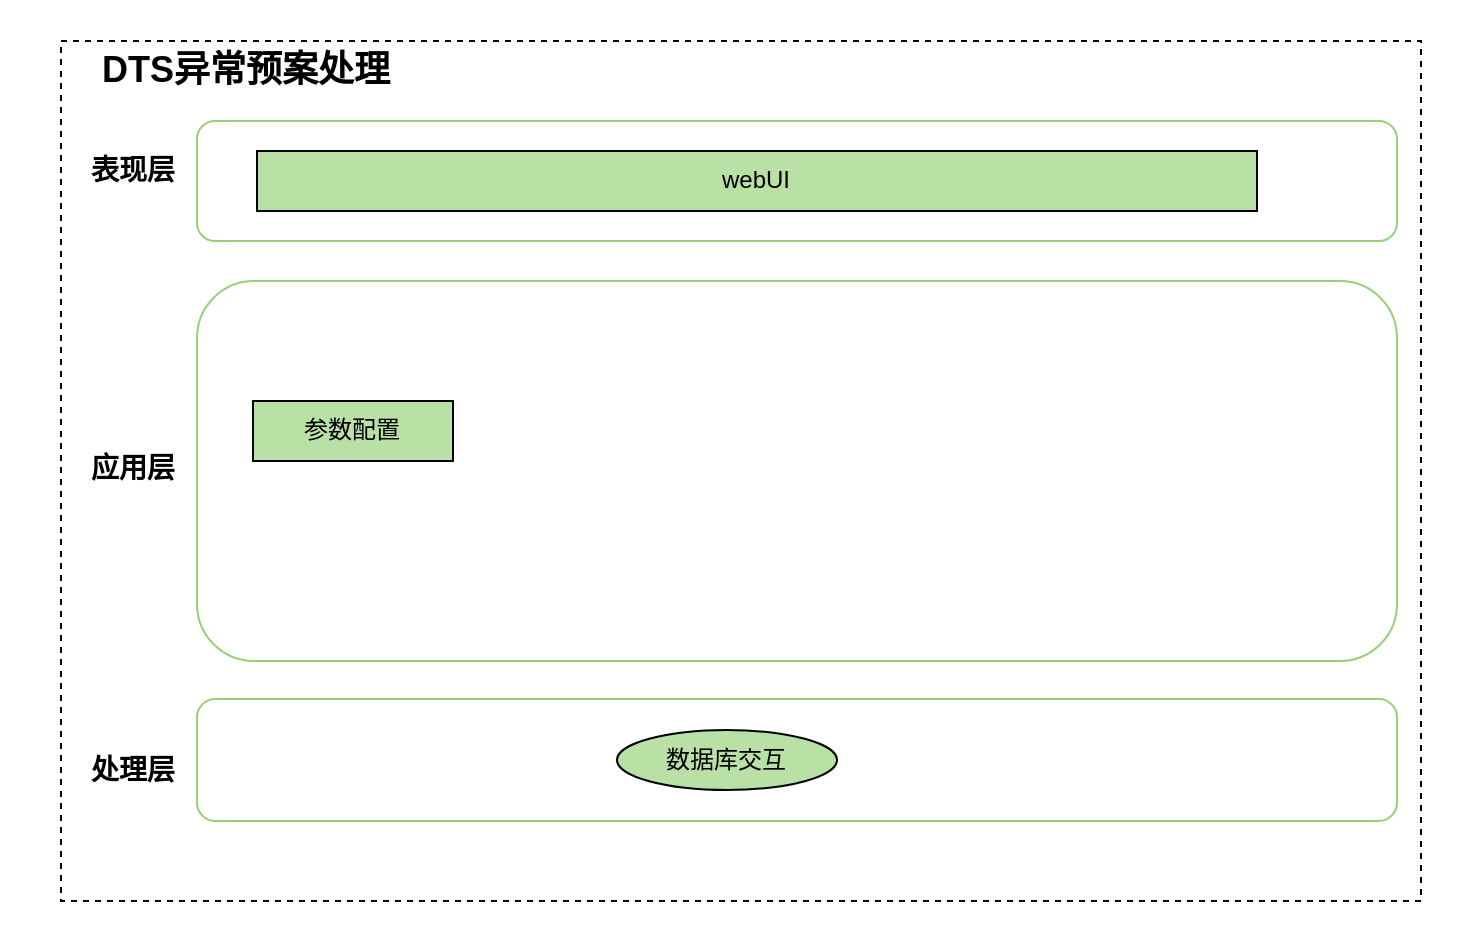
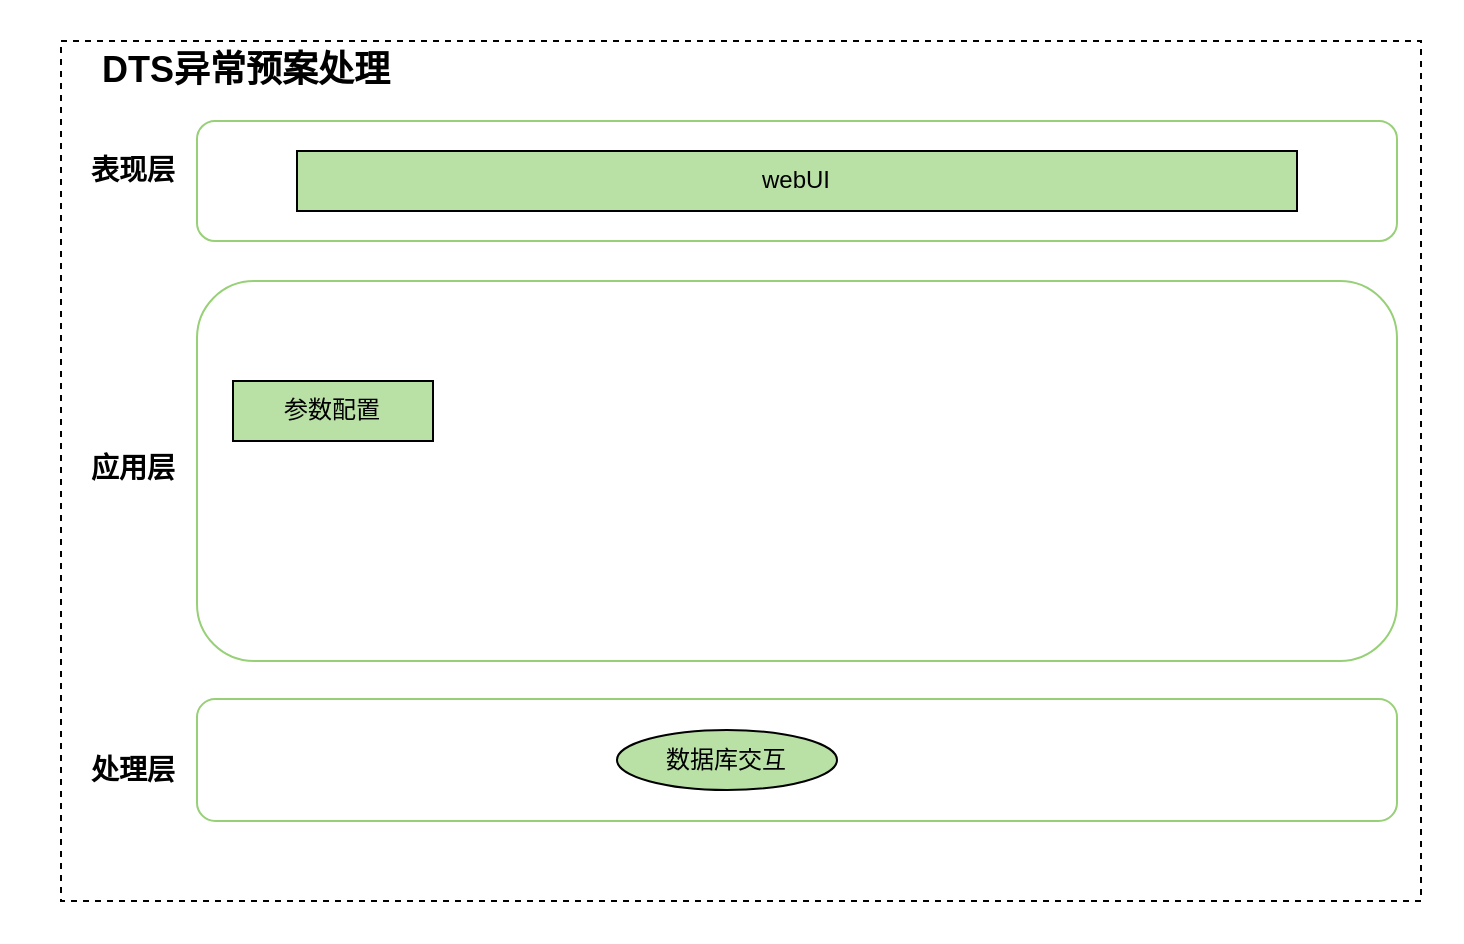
(757, 181) -> (797, 181)
(353, 431) -> (333, 411)
